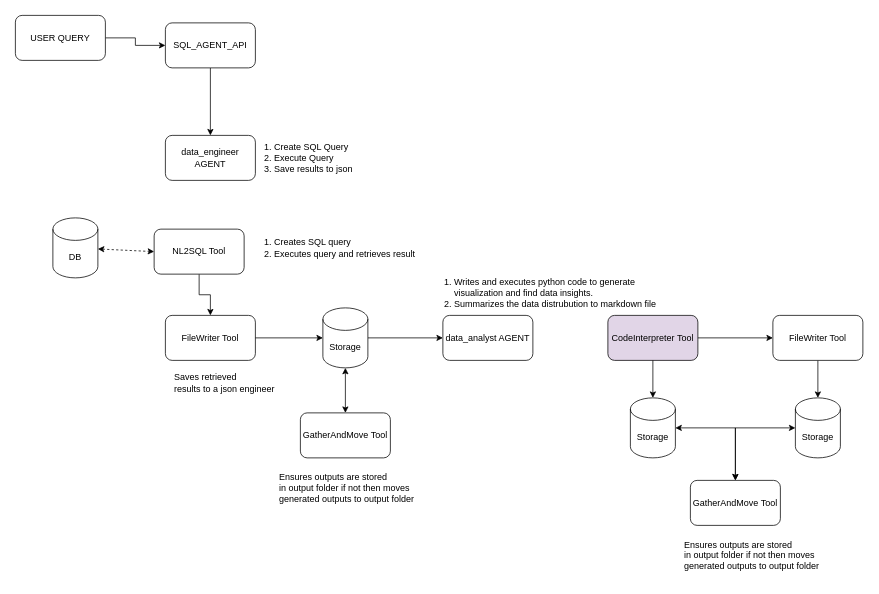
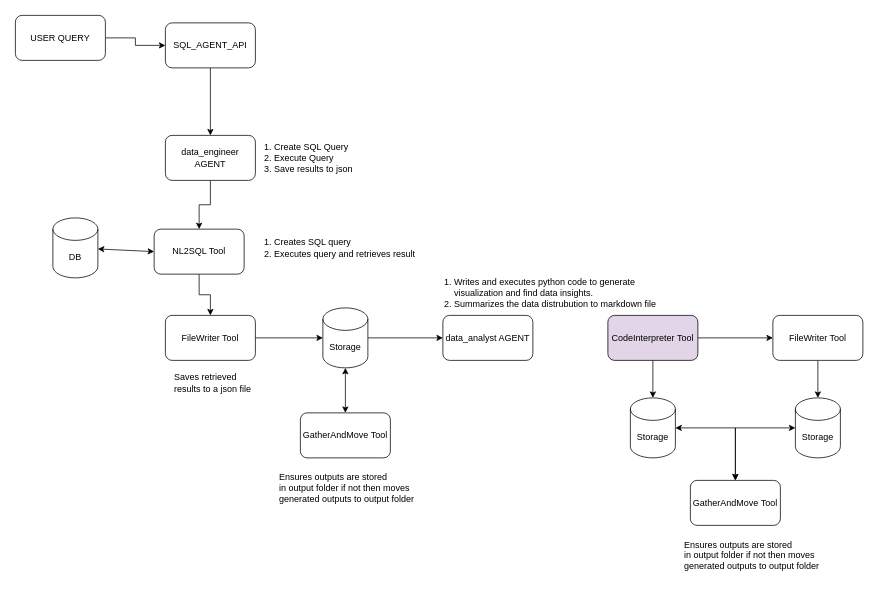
none -> (210, 199)
(126, 250) -> (126, 250)
(233, 383) -> (222, 383)
